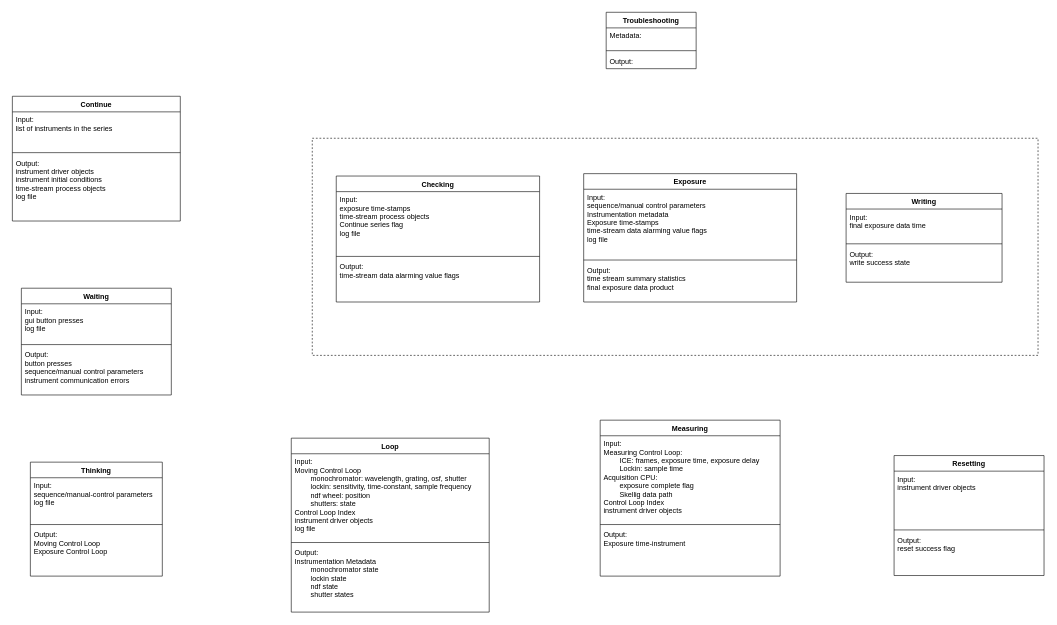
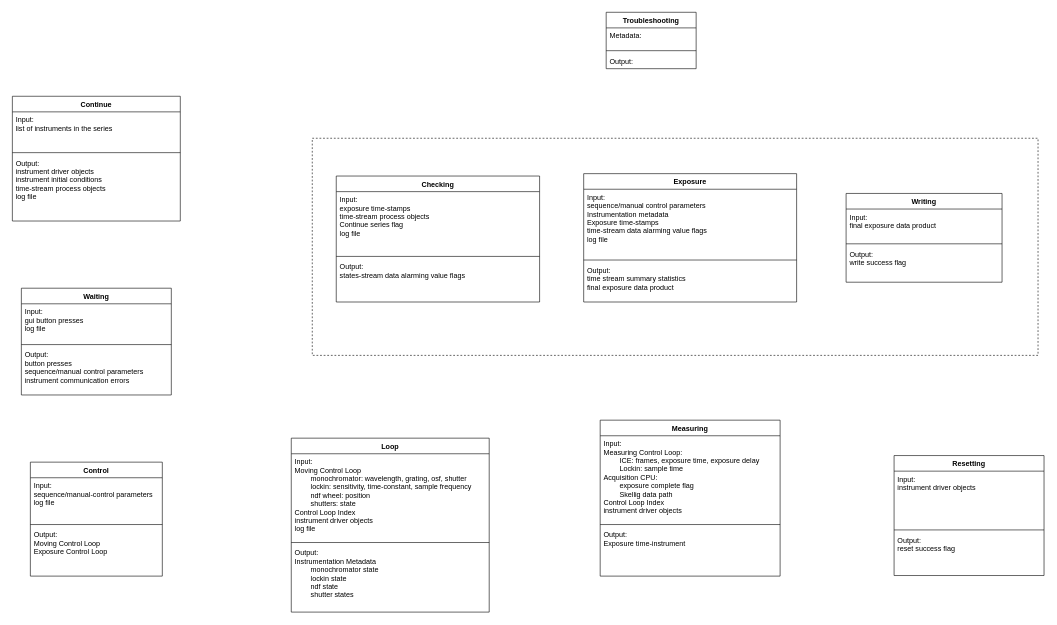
(861, 217) -> (861, 217)
(863, 254) -> (863, 254)
(353, 267) -> (353, 267)
(96, 470) -> (96, 470)
